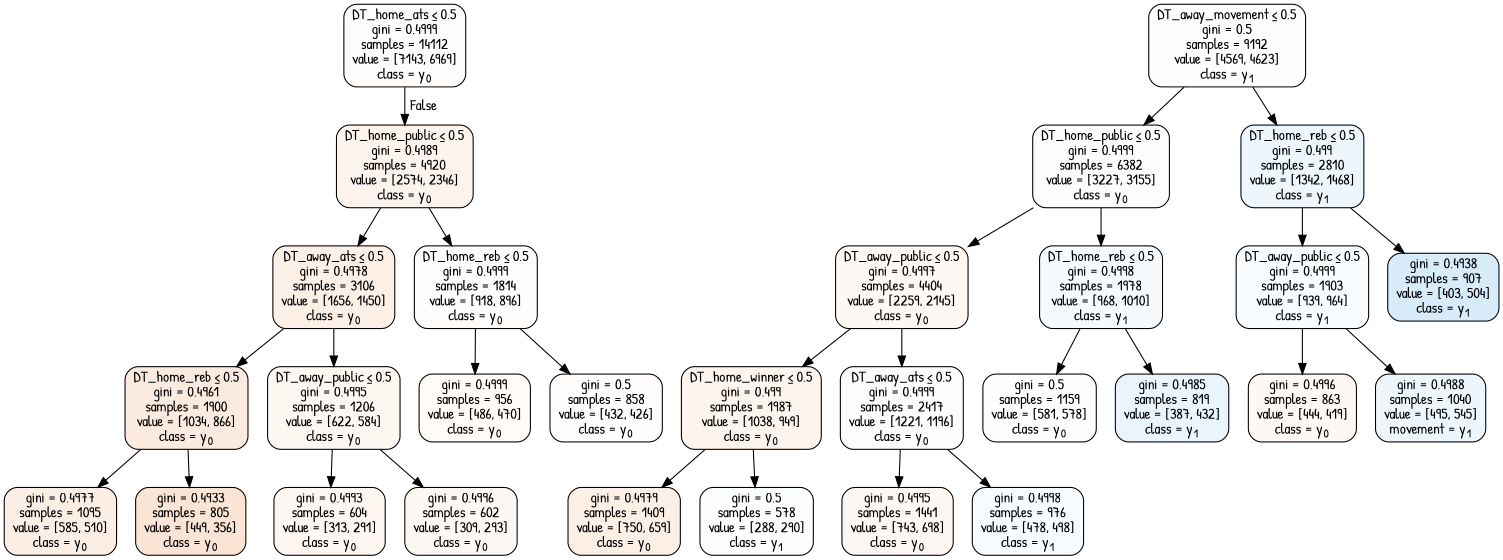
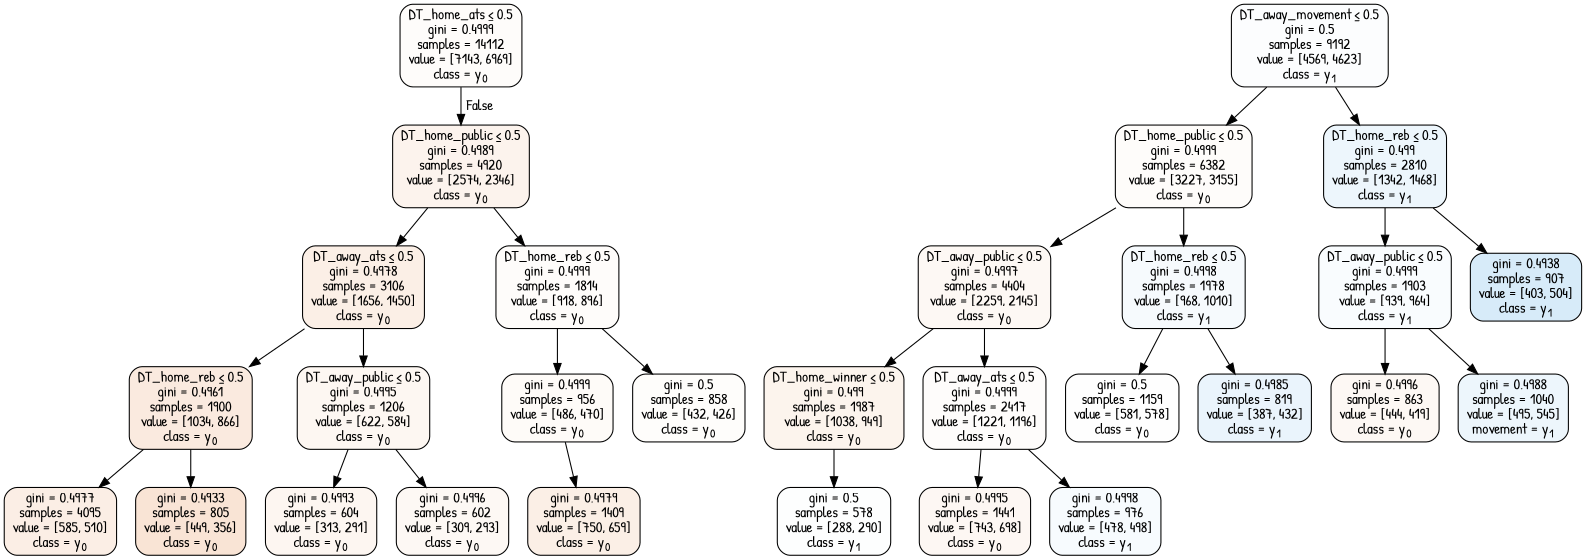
(688, 465) -> (569, 459)
(60, 513) -> (60, 513)
